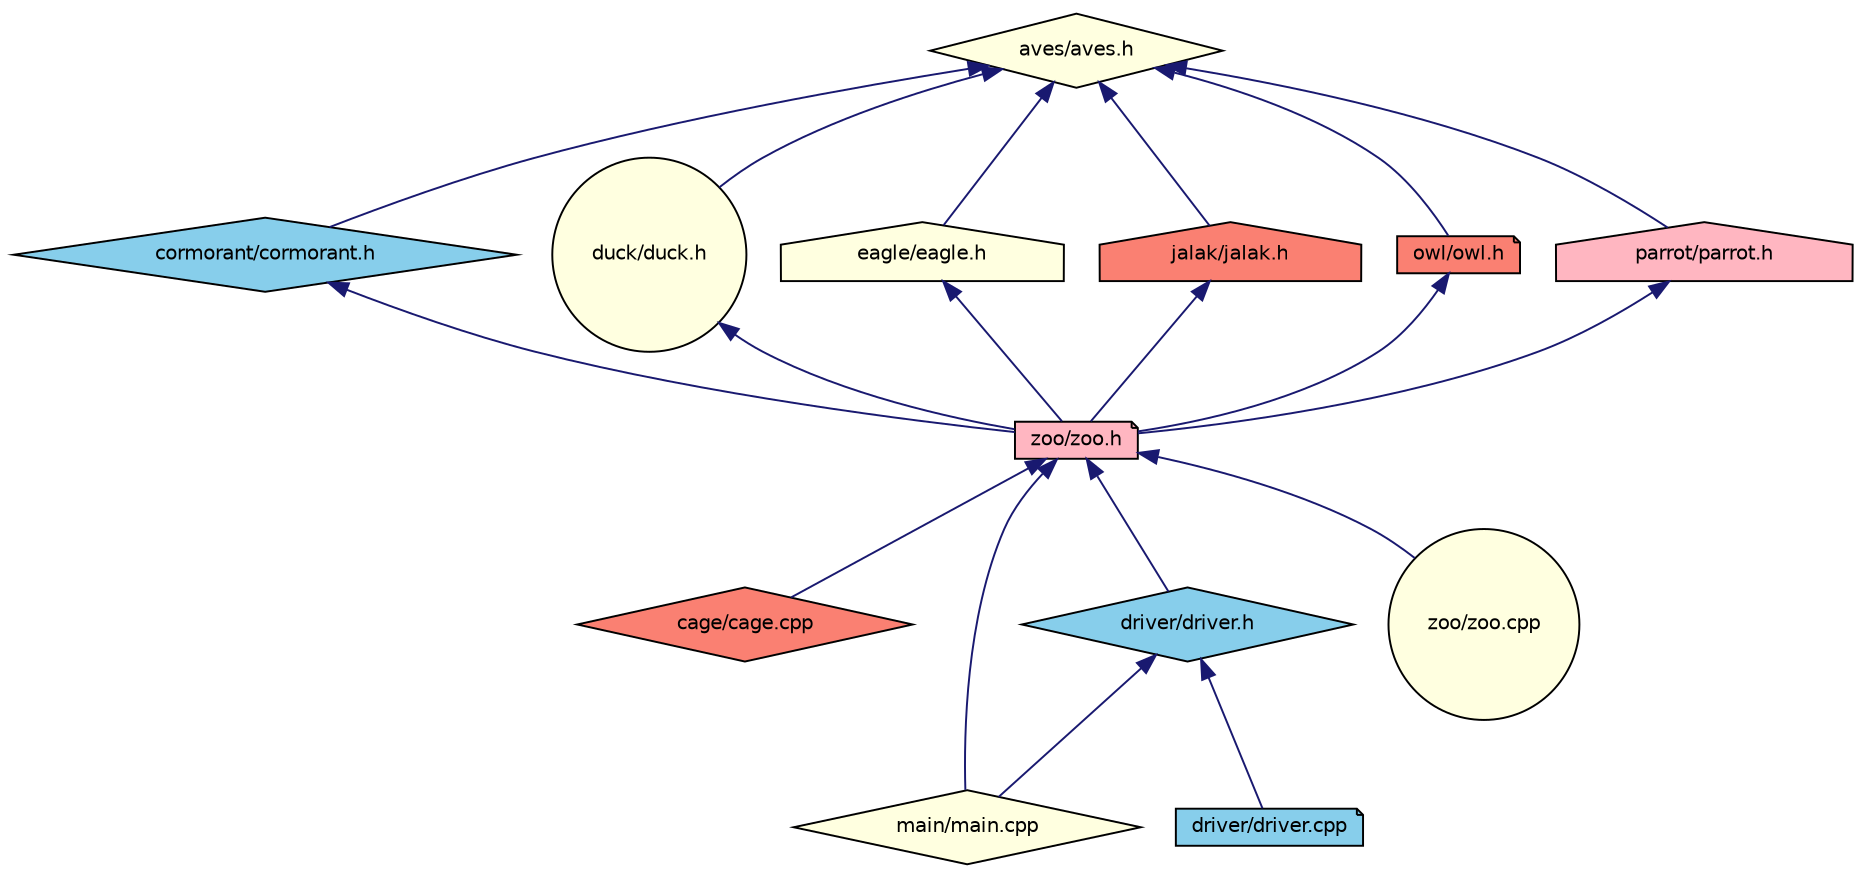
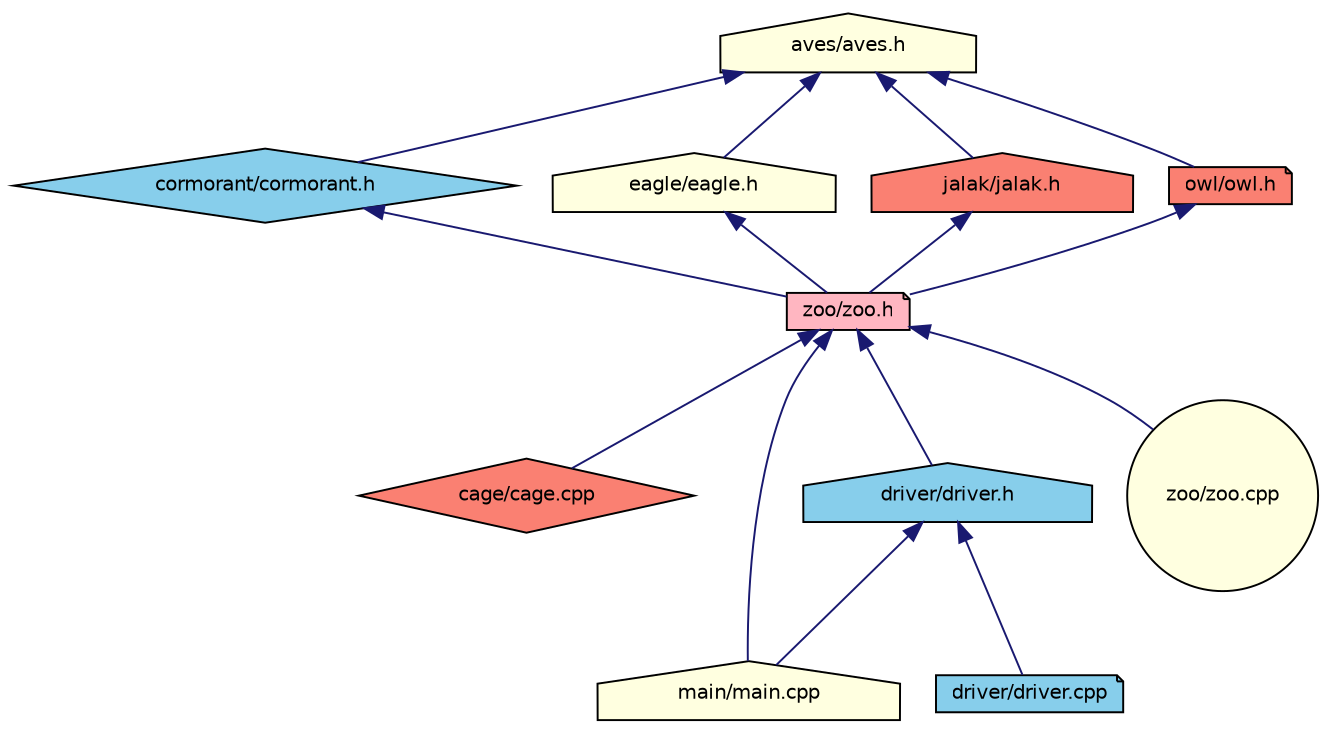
(1076, 51) -> (848, 46)
(649, 255) -> none
(1704, 255) -> none
(1188, 624) -> (948, 496)
(967, 827) -> (749, 694)
